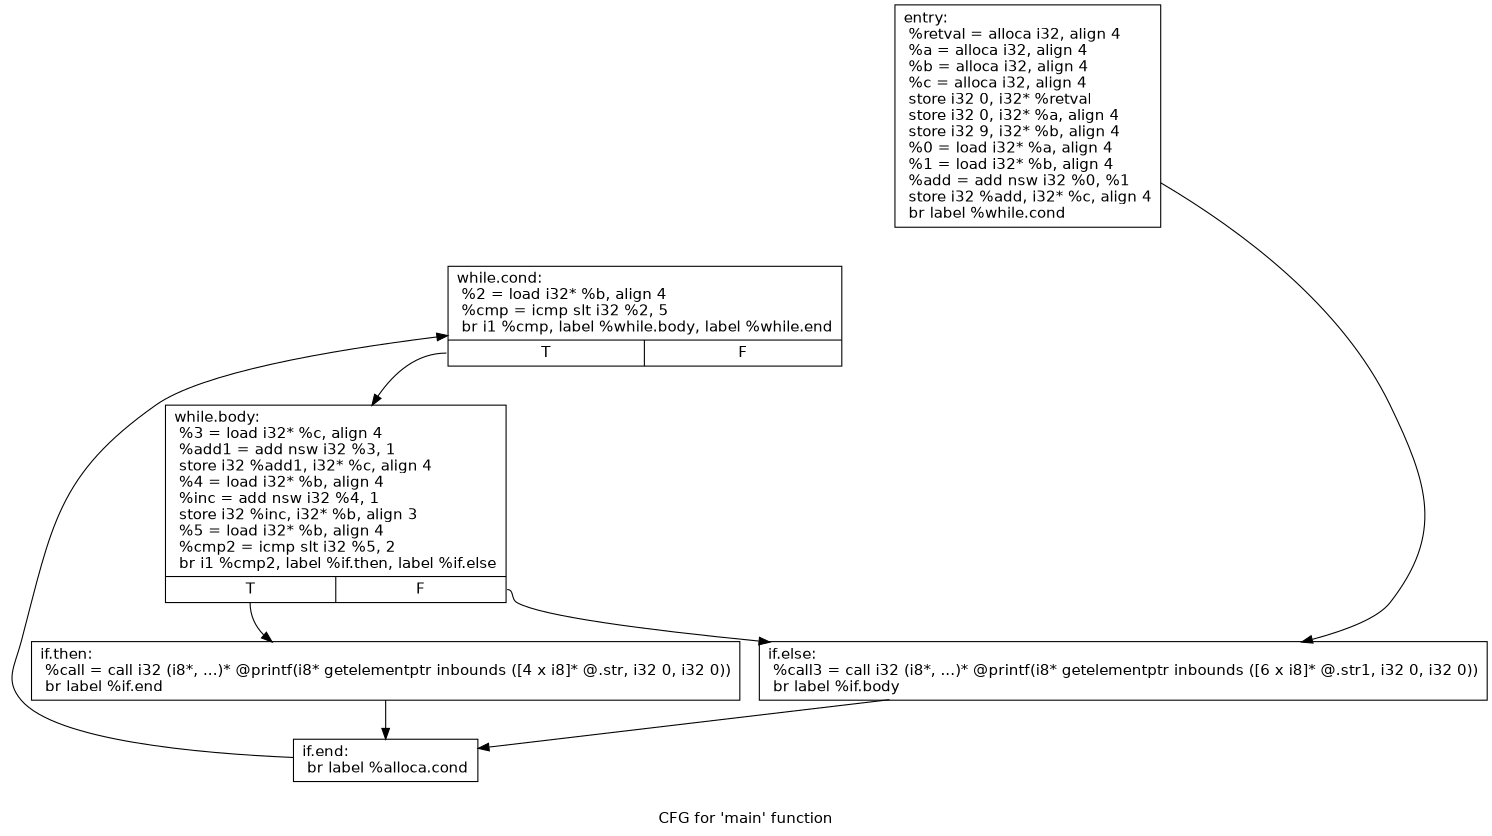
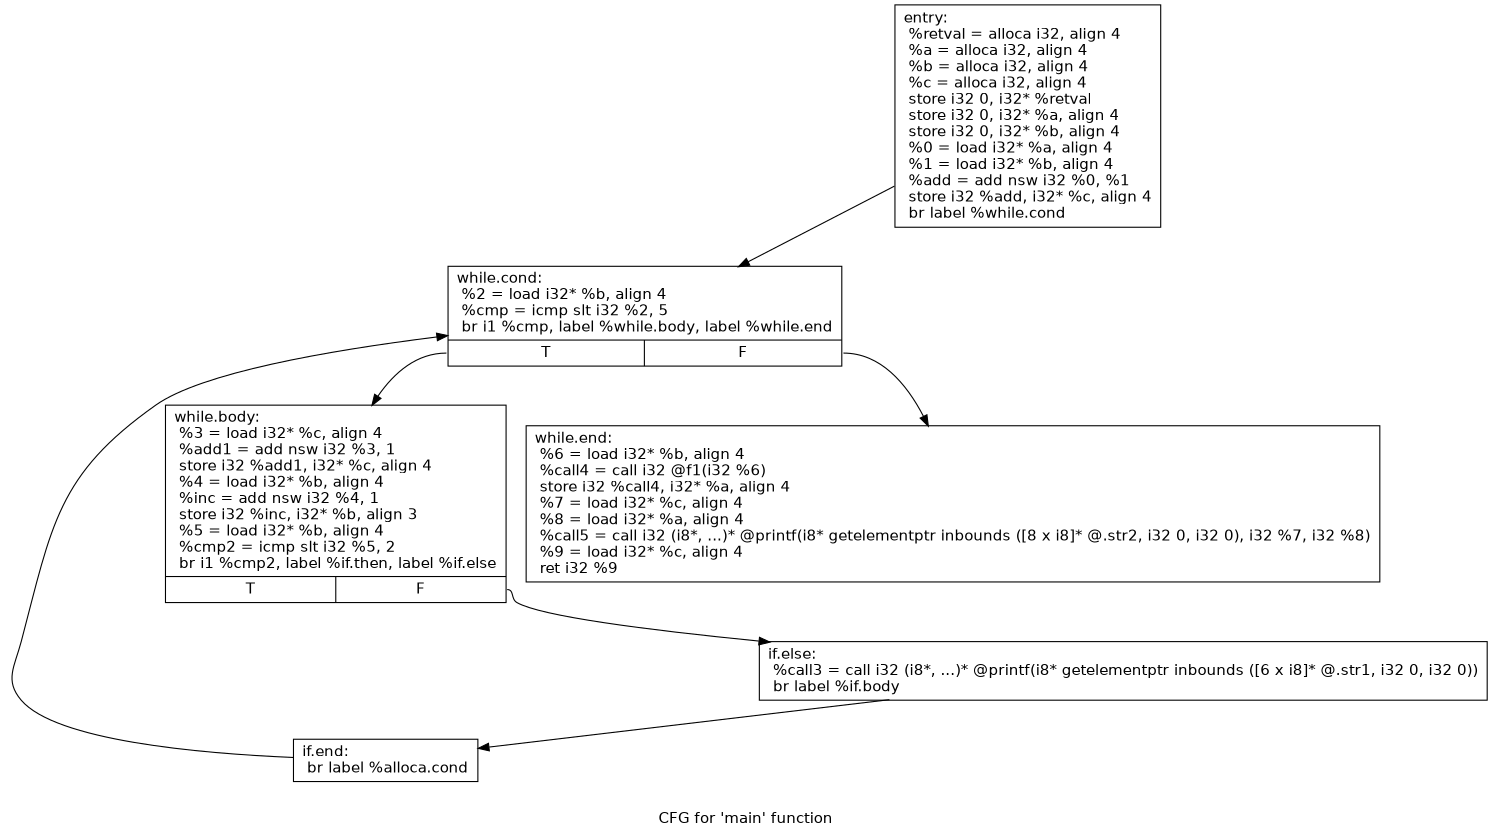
(1012, 132) -> (1012, 132)
(1384, 394) -> (821, 224)
none -> (953, 504)
(386, 671) -> none
